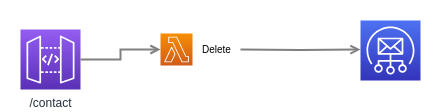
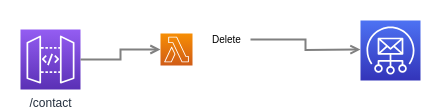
(221, 50) -> (231, 40)
